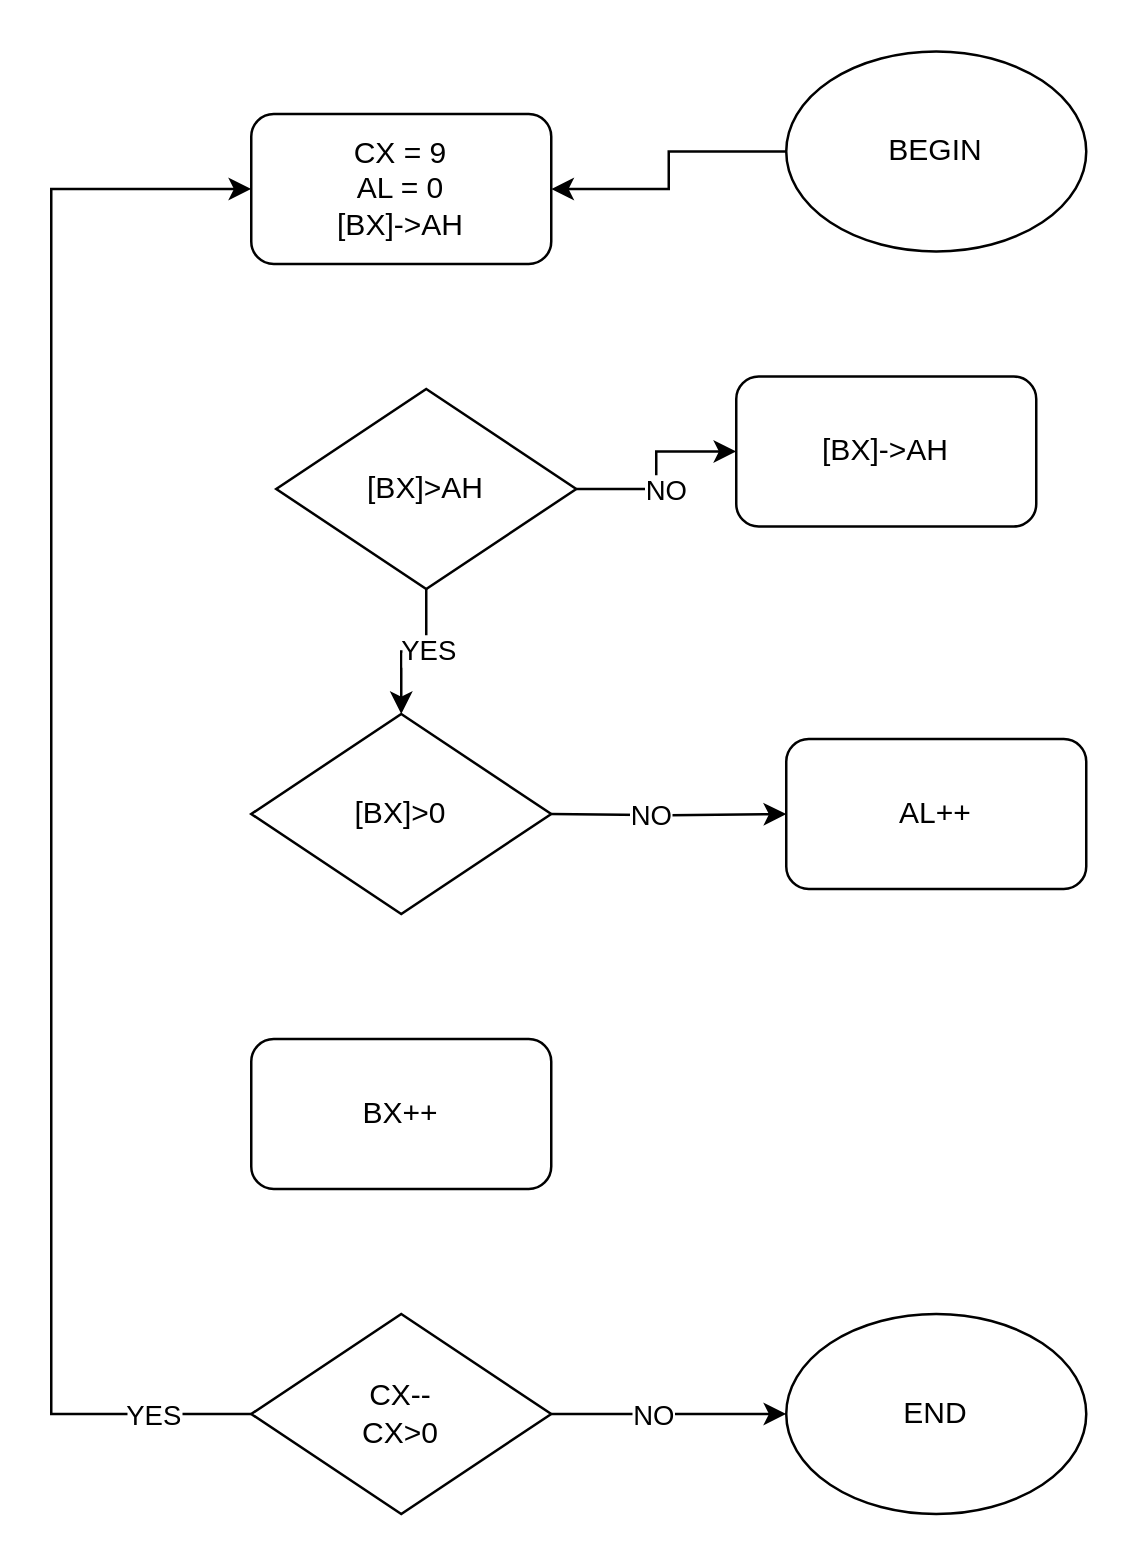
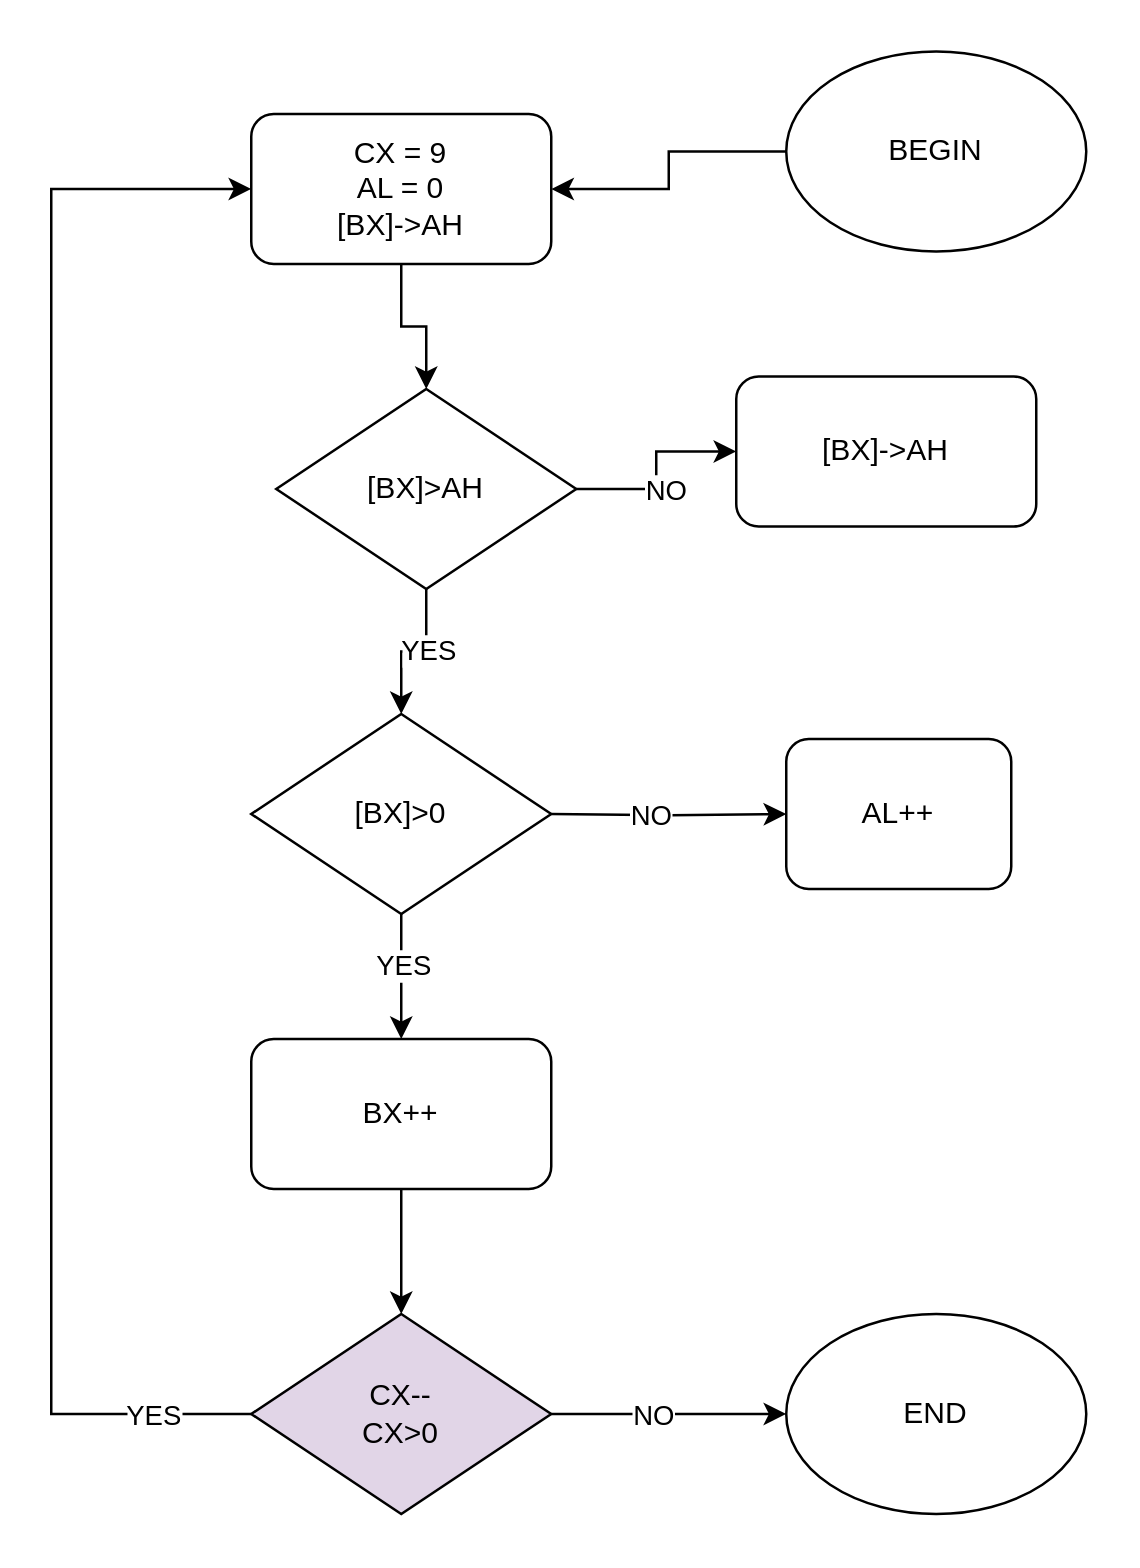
none -> (405, 326)
(936, 814) -> (899, 814)
none -> (401, 967)
none -> (401, 1243)
(401, 1414) -> (401, 1414)
